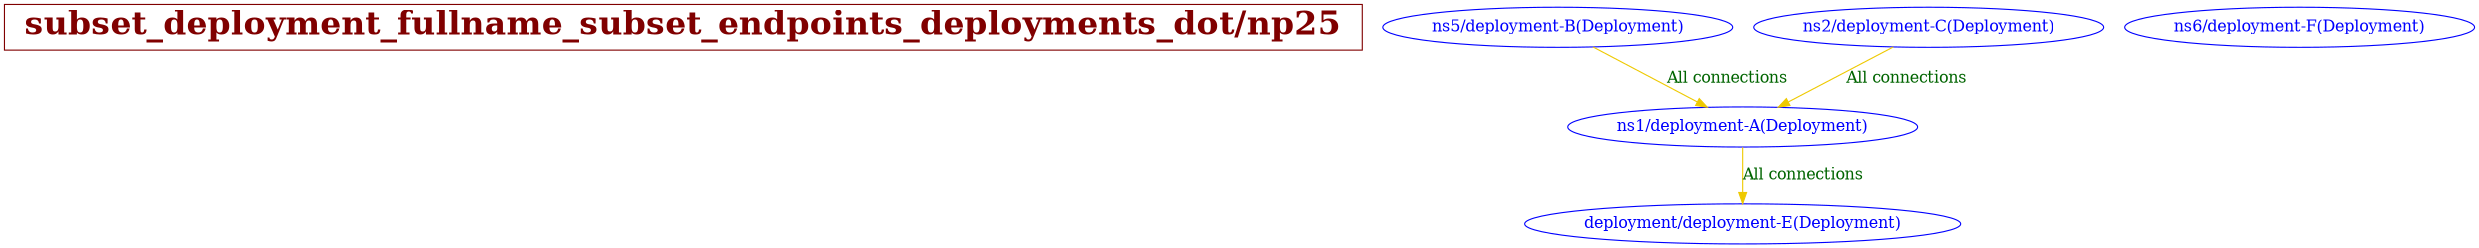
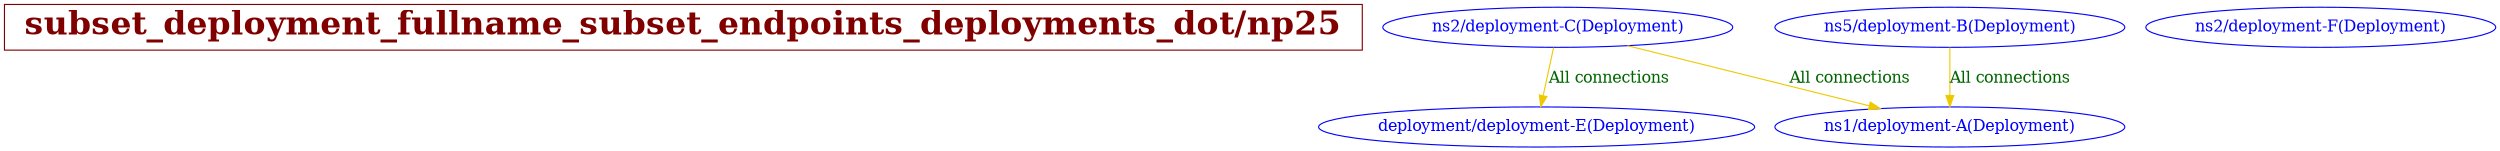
(2300, 27) -> (2321, 27)
(1743, 170) -> (1548, 72)
